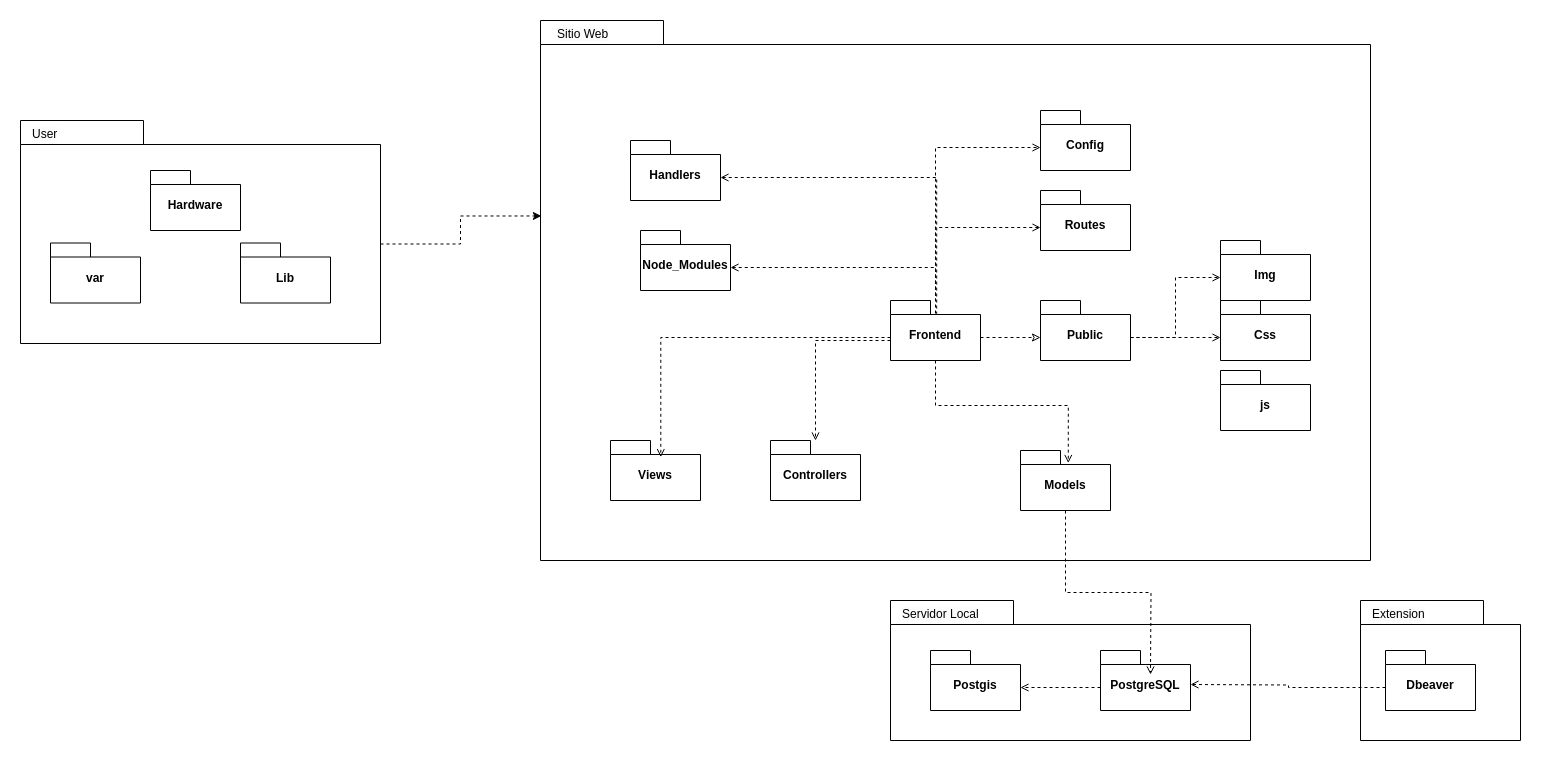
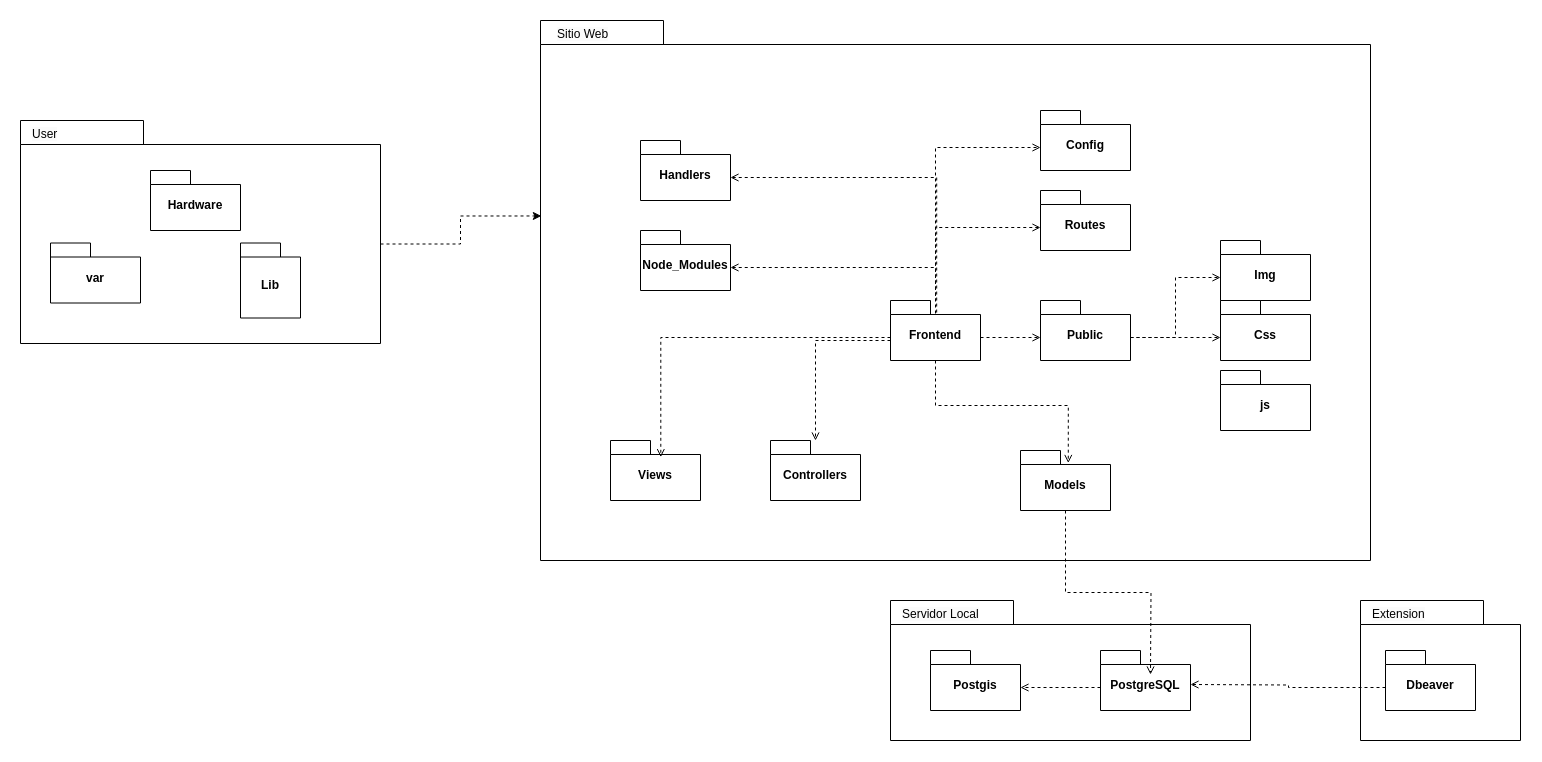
(676, 171) -> (686, 171)
(286, 273) -> (271, 281)
(1032, 338) -> (1034, 338)
